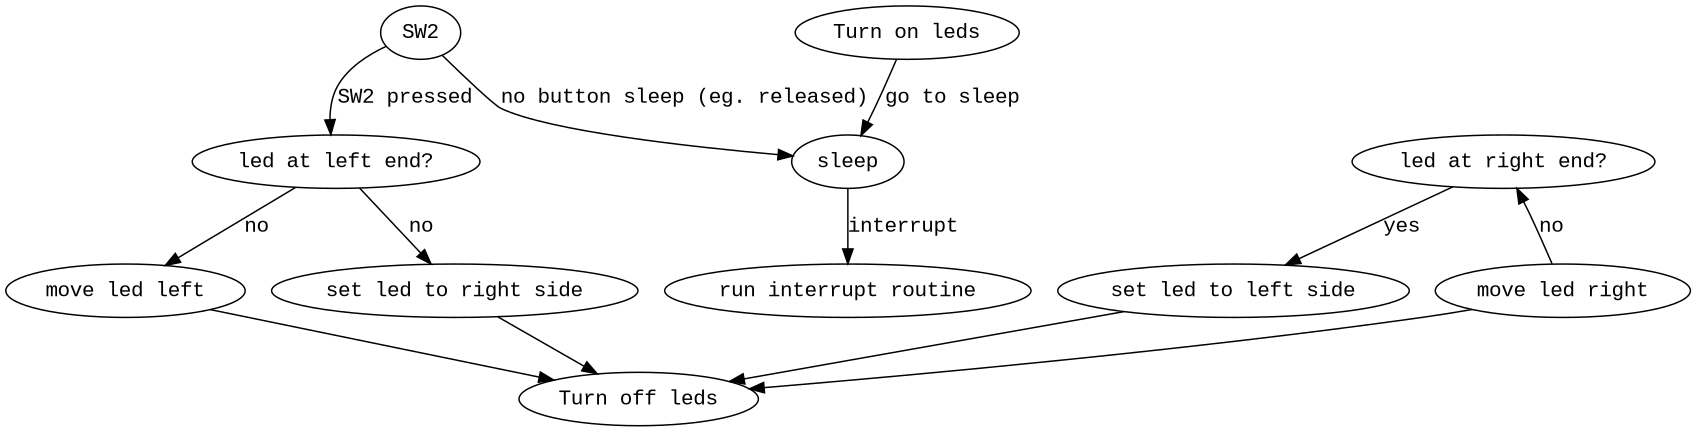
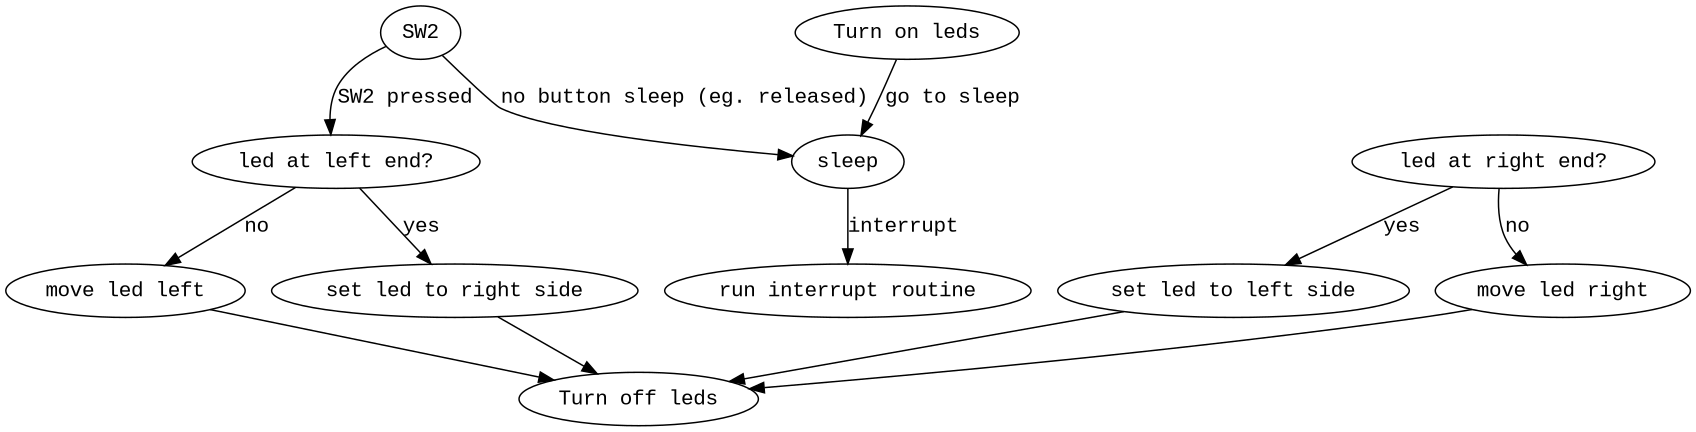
(421, 226) -> (421, 226)
(1538, 232) -> (1501, 224)
